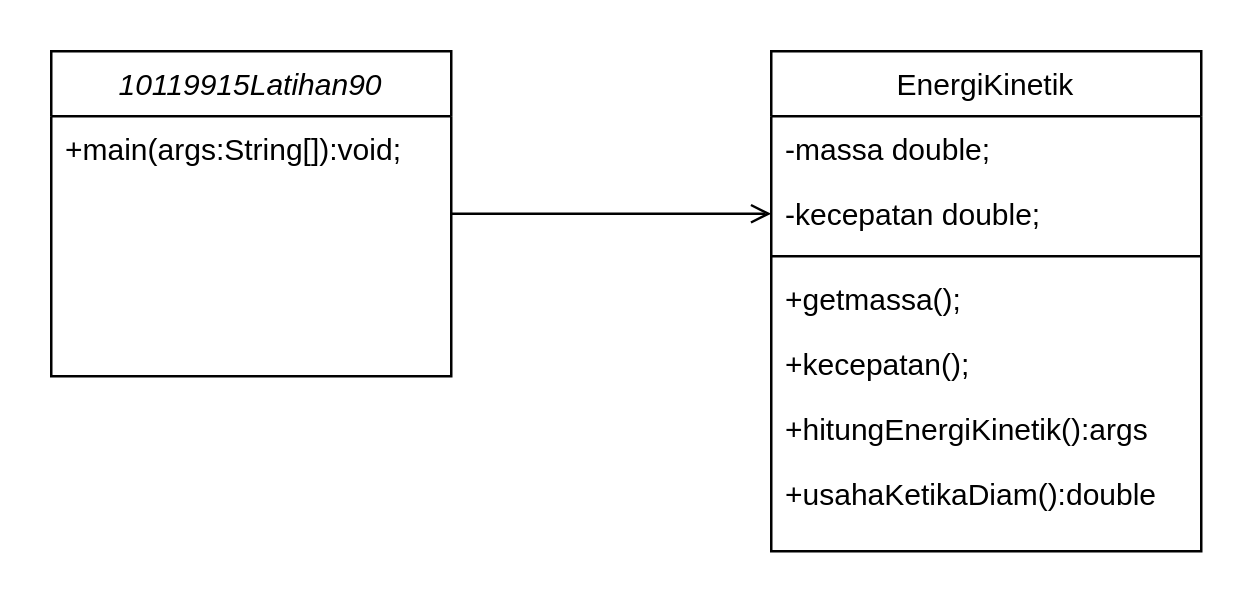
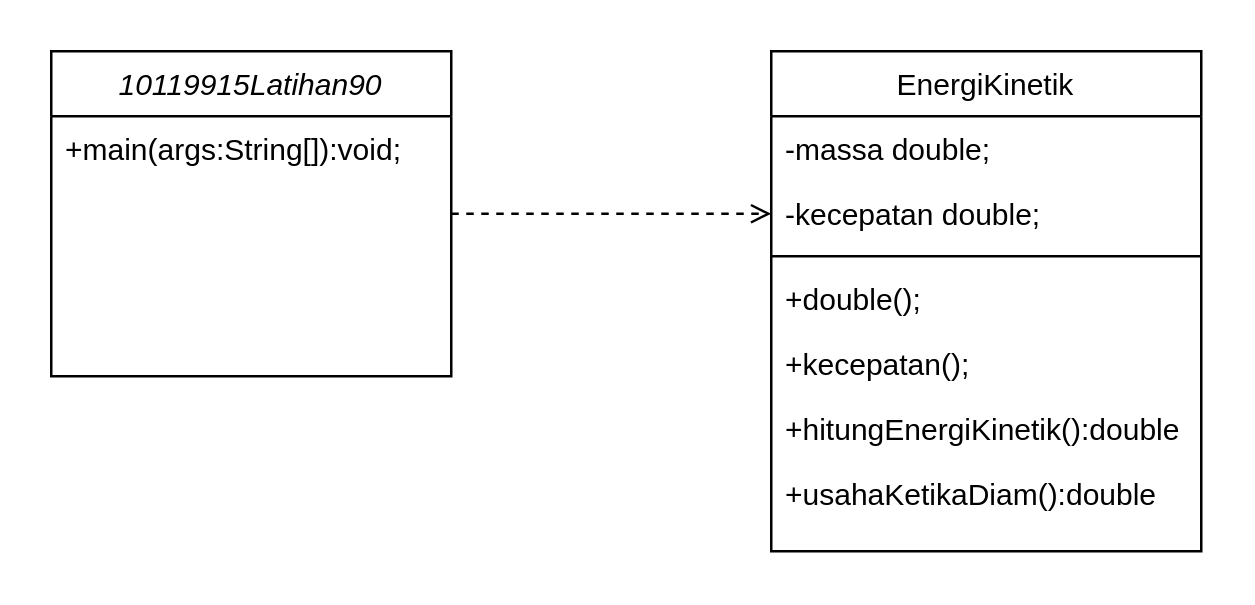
(611, 214) -> (611, 214)
(882, 300) -> (861, 300)
(992, 430) -> (1005, 430)
